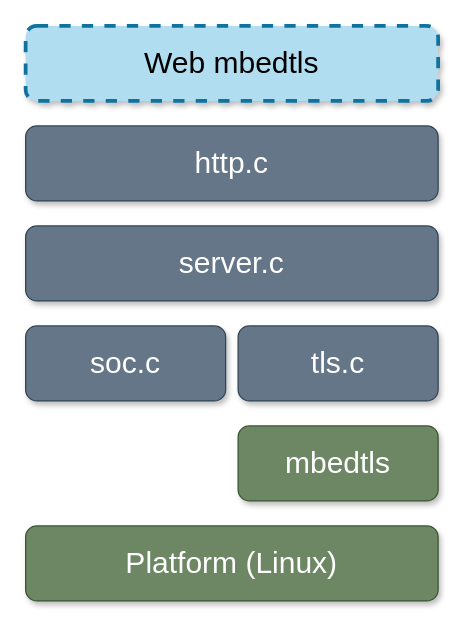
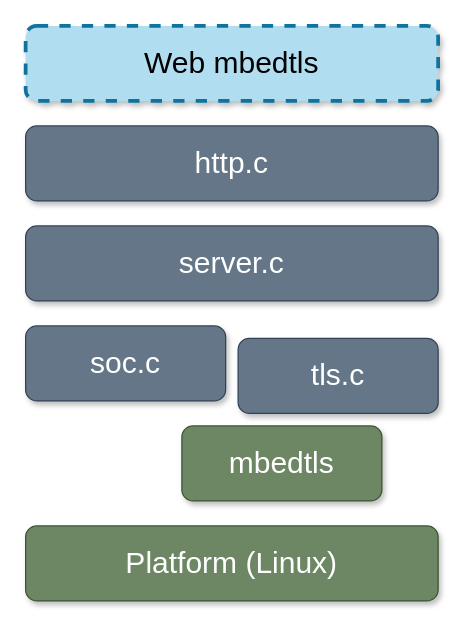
(338, 363) -> (338, 376)
(338, 463) -> (282, 463)
